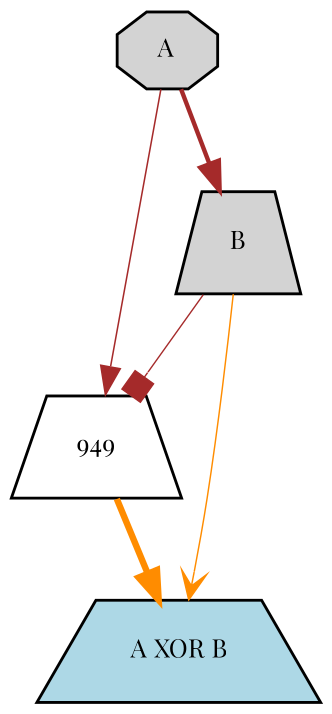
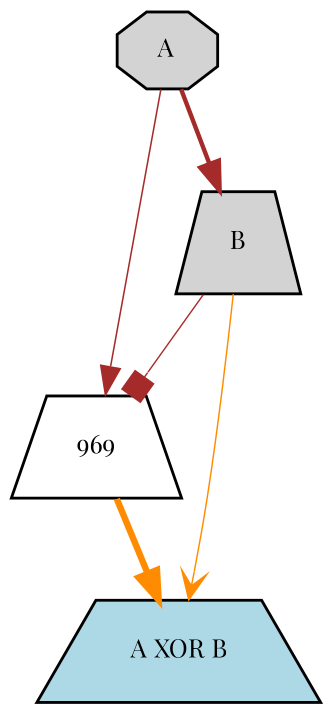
(96, 447) -> (96, 447)
